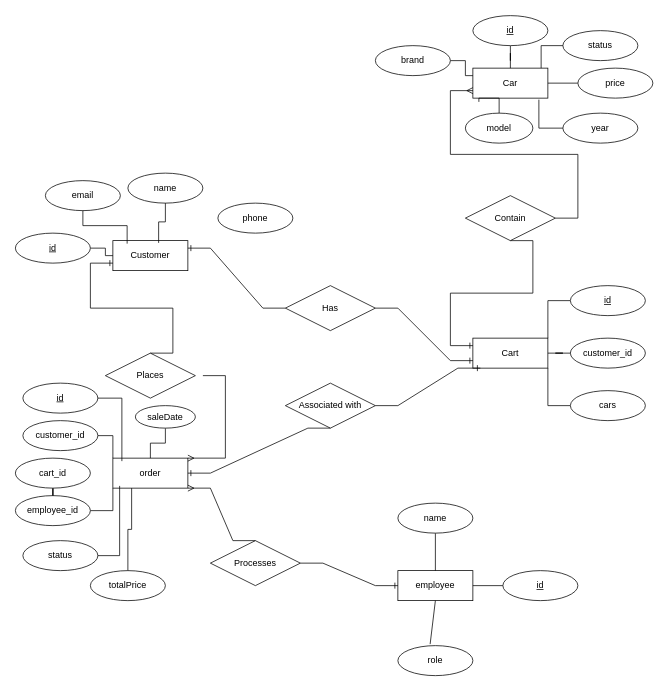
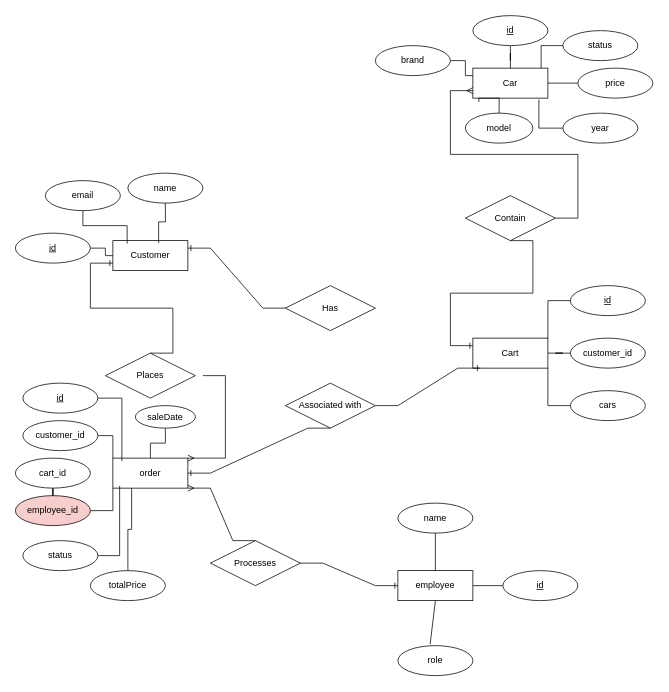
(255, 218) -> none
(424, 334) -> none
(53, 510) -> (53, 510)
